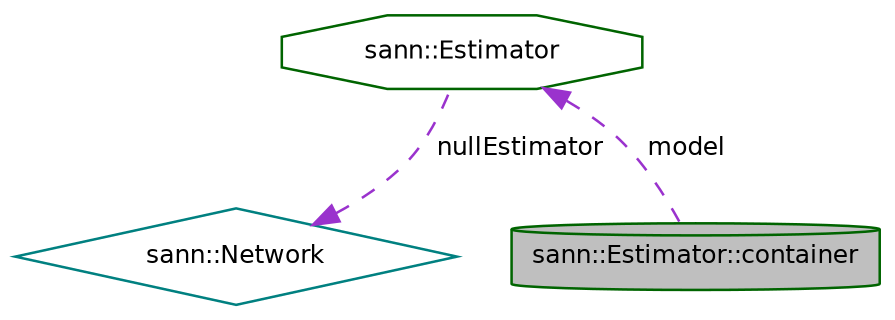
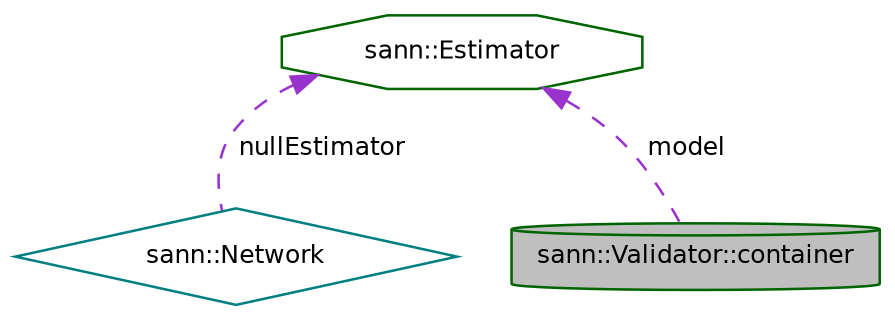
(406, 163) -> (232, 134)
(696, 257) -> (696, 257)
